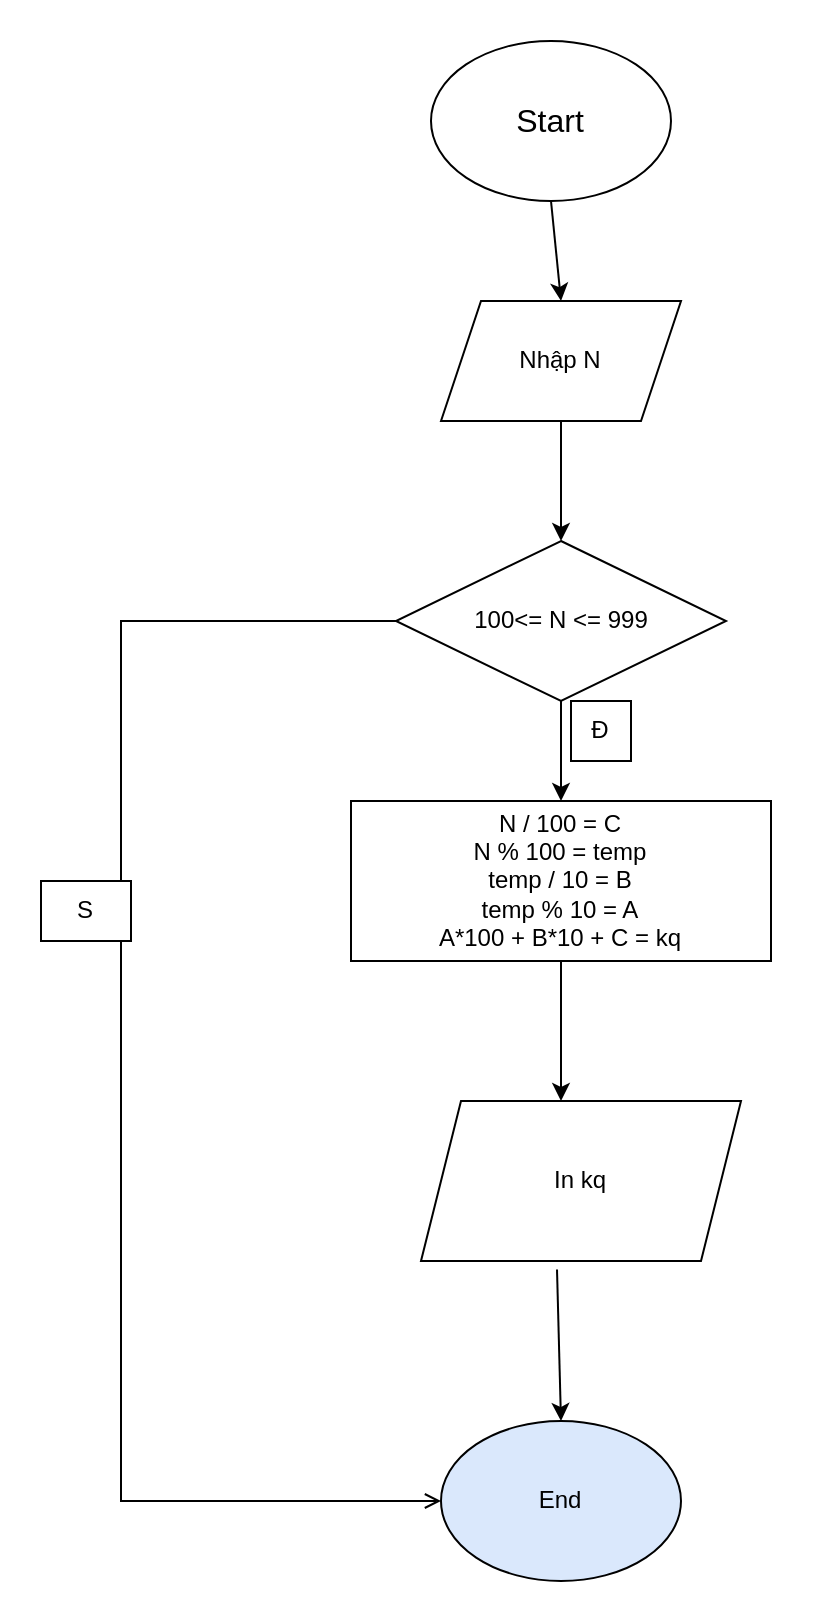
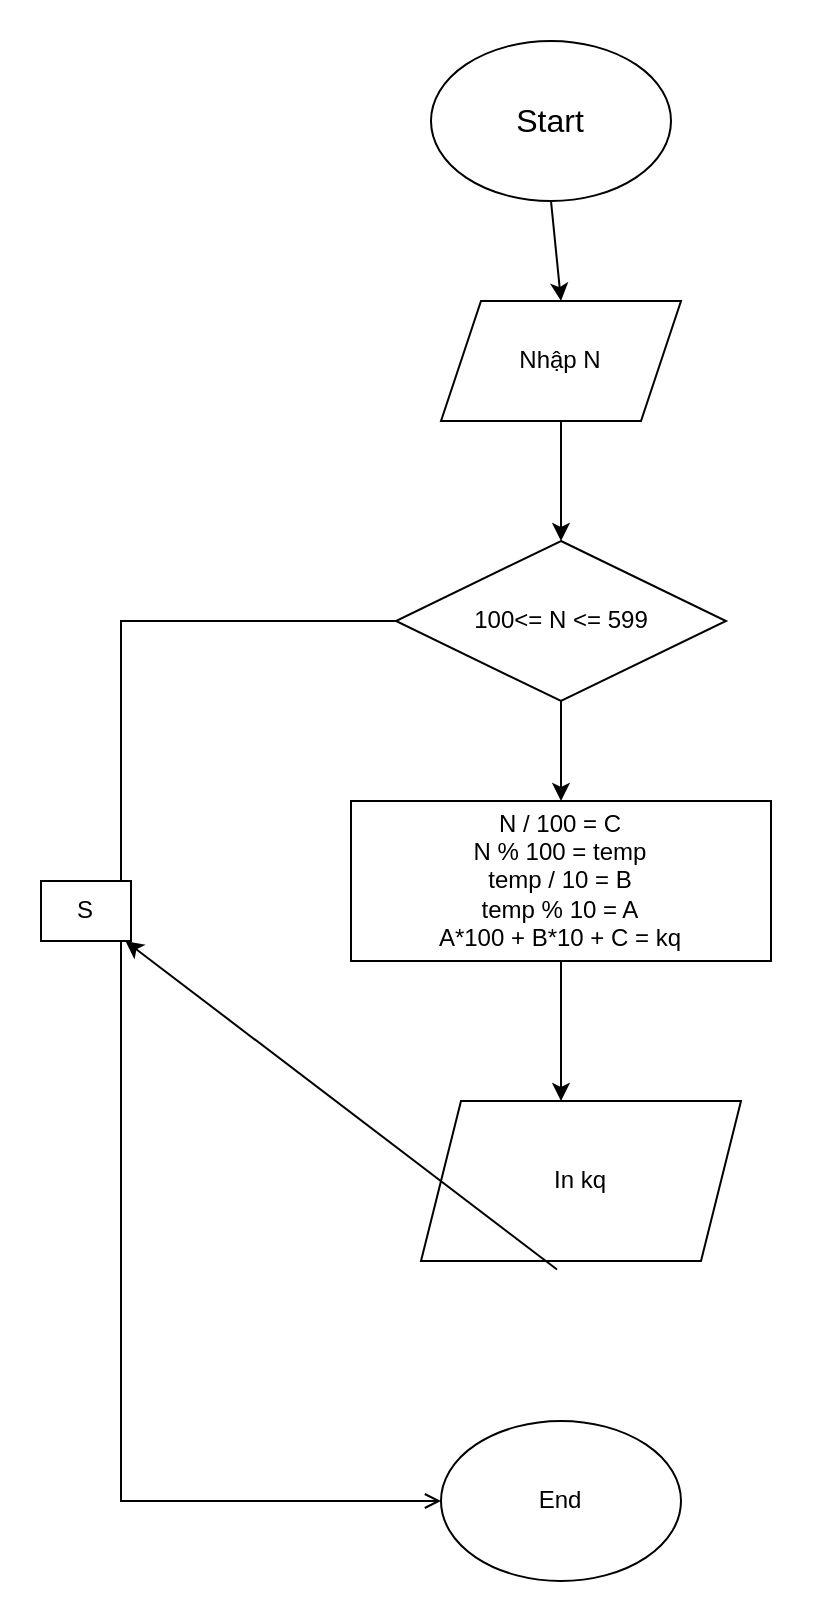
(562, 621) -> (562, 621)
(601, 731) -> none
(559, 1339) -> (347, 1109)
(561, 1501) -> (561, 1501)
